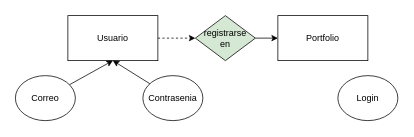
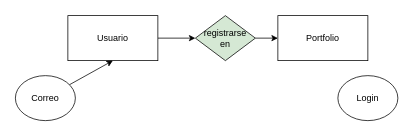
(173, 38) -> (173, 38)
(133, 73) -> none
(173, 98) -> none
